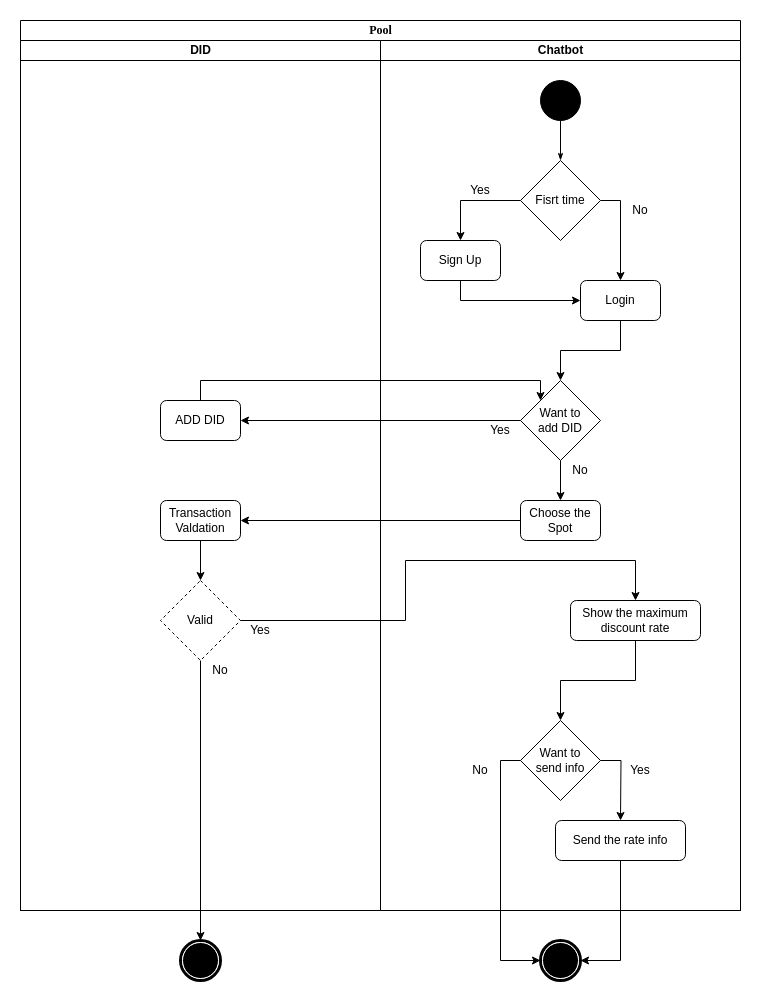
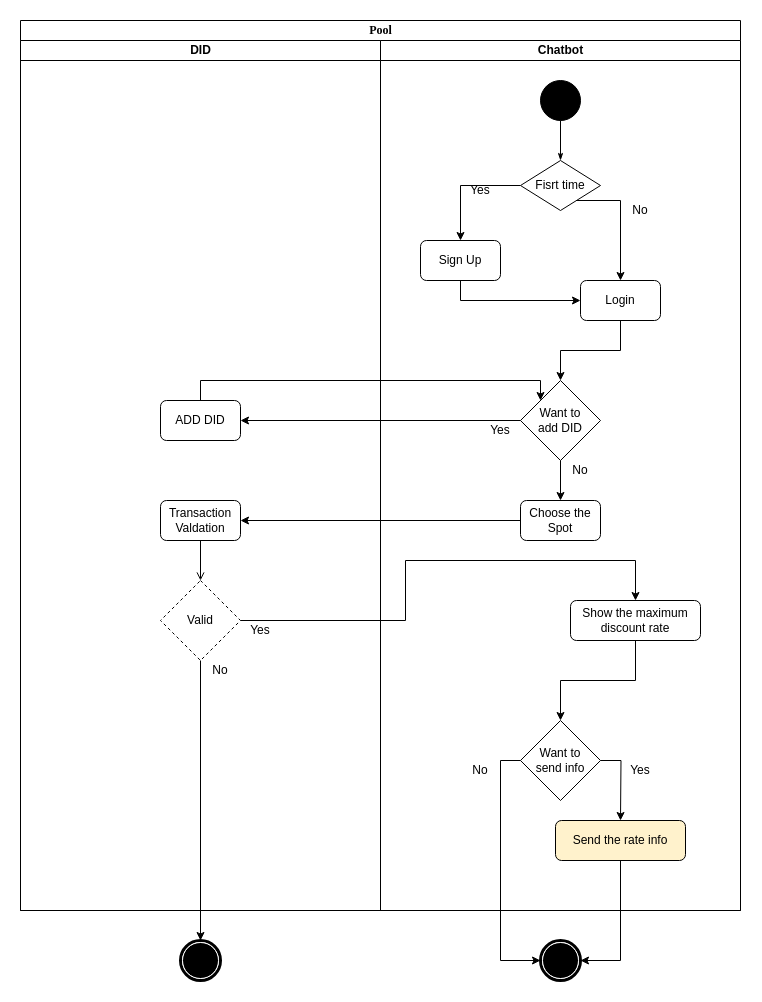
(561, 201) -> (561, 186)
(201, 572) -> (201, 574)
(621, 841) -> (621, 841)
